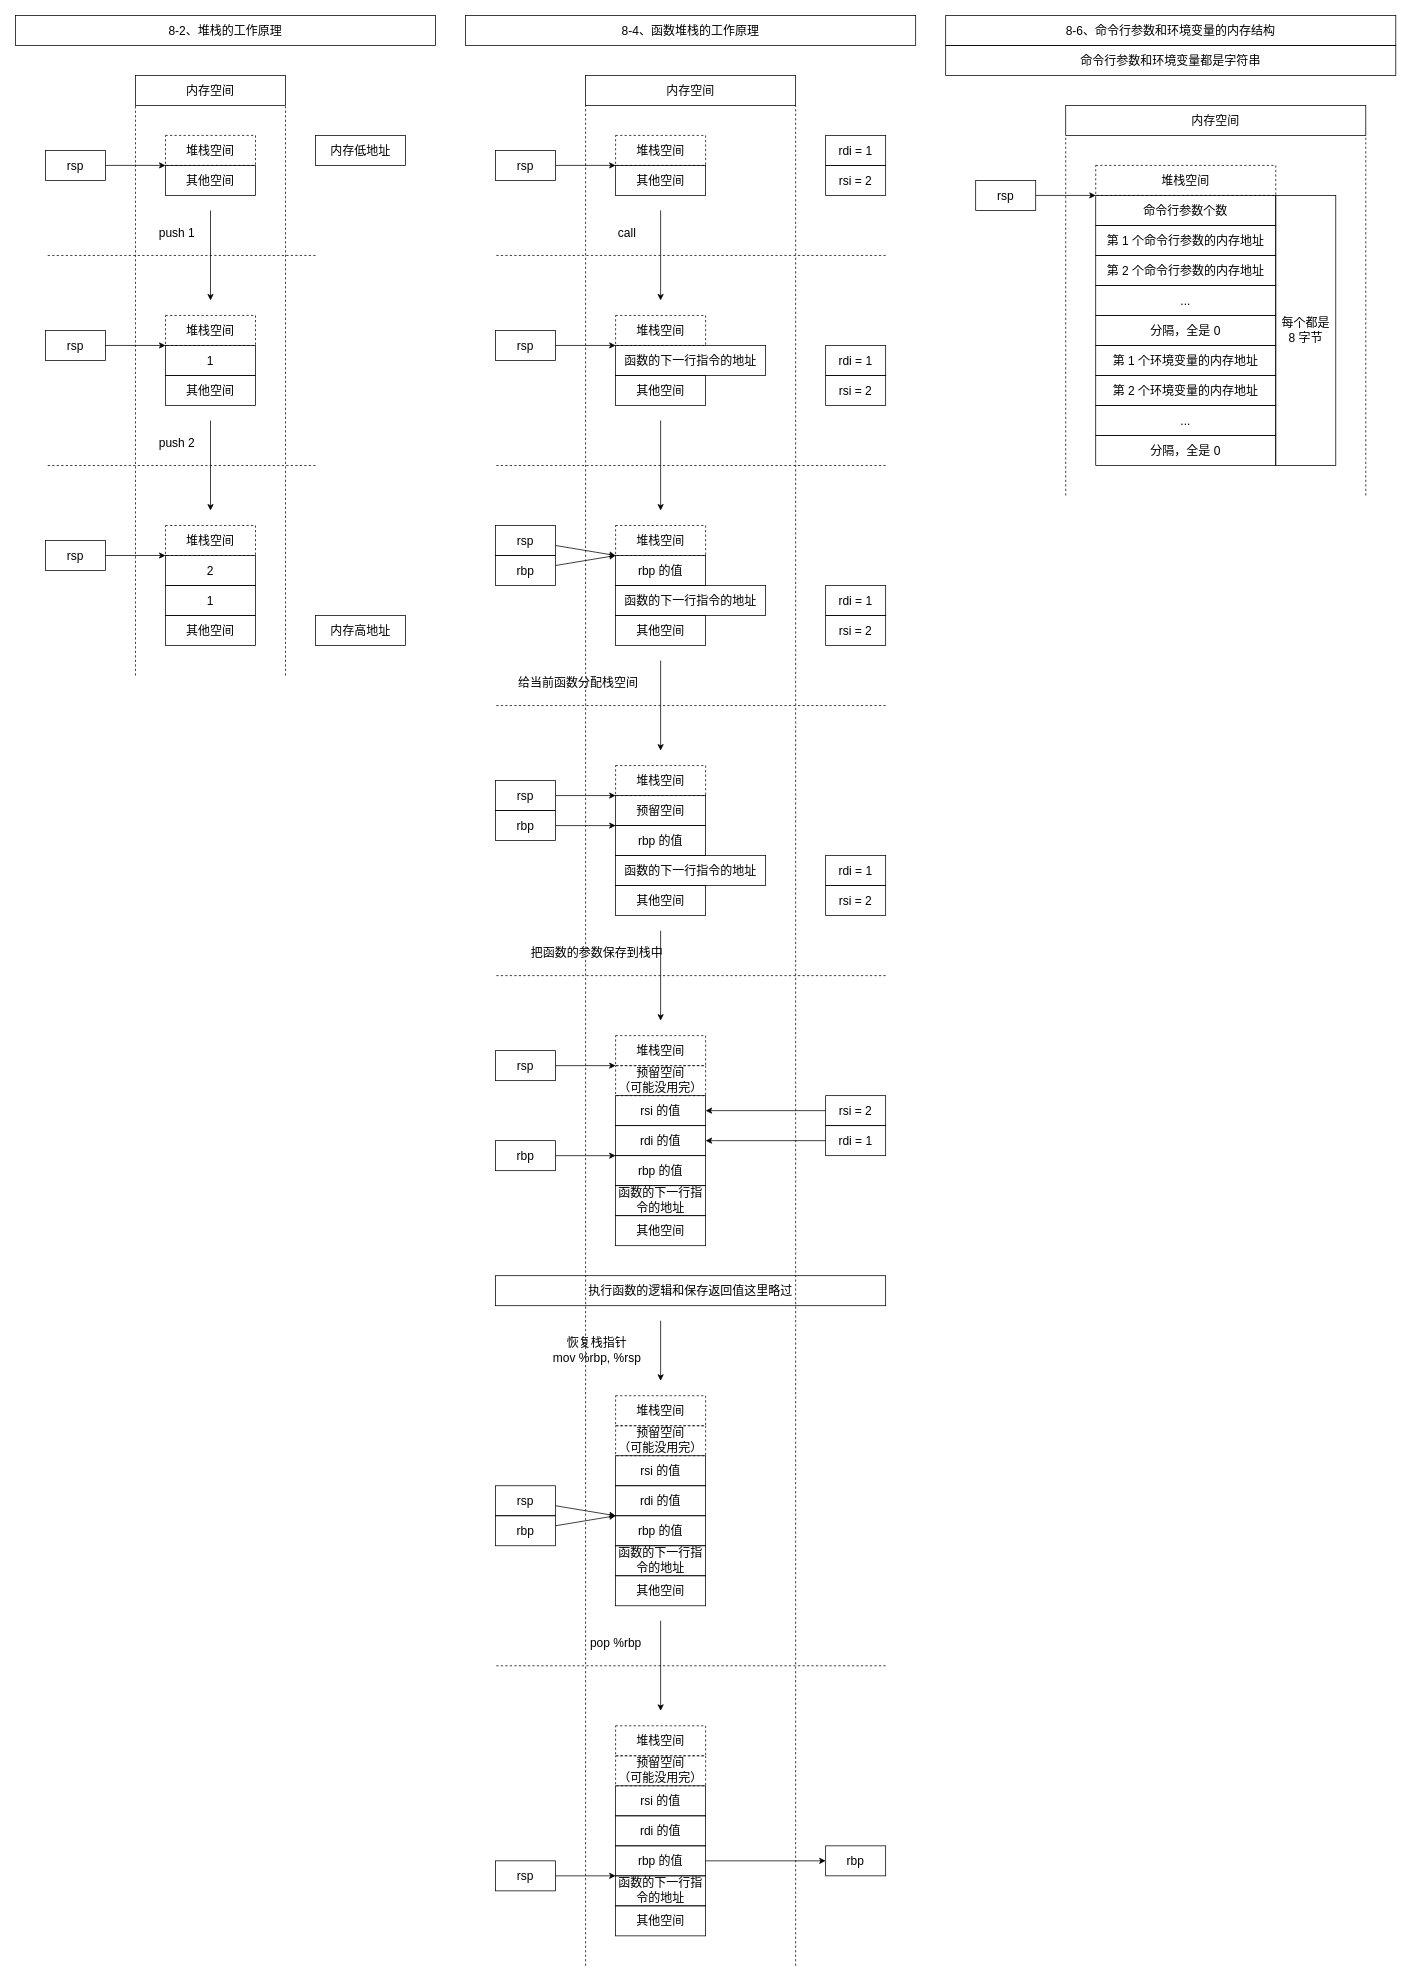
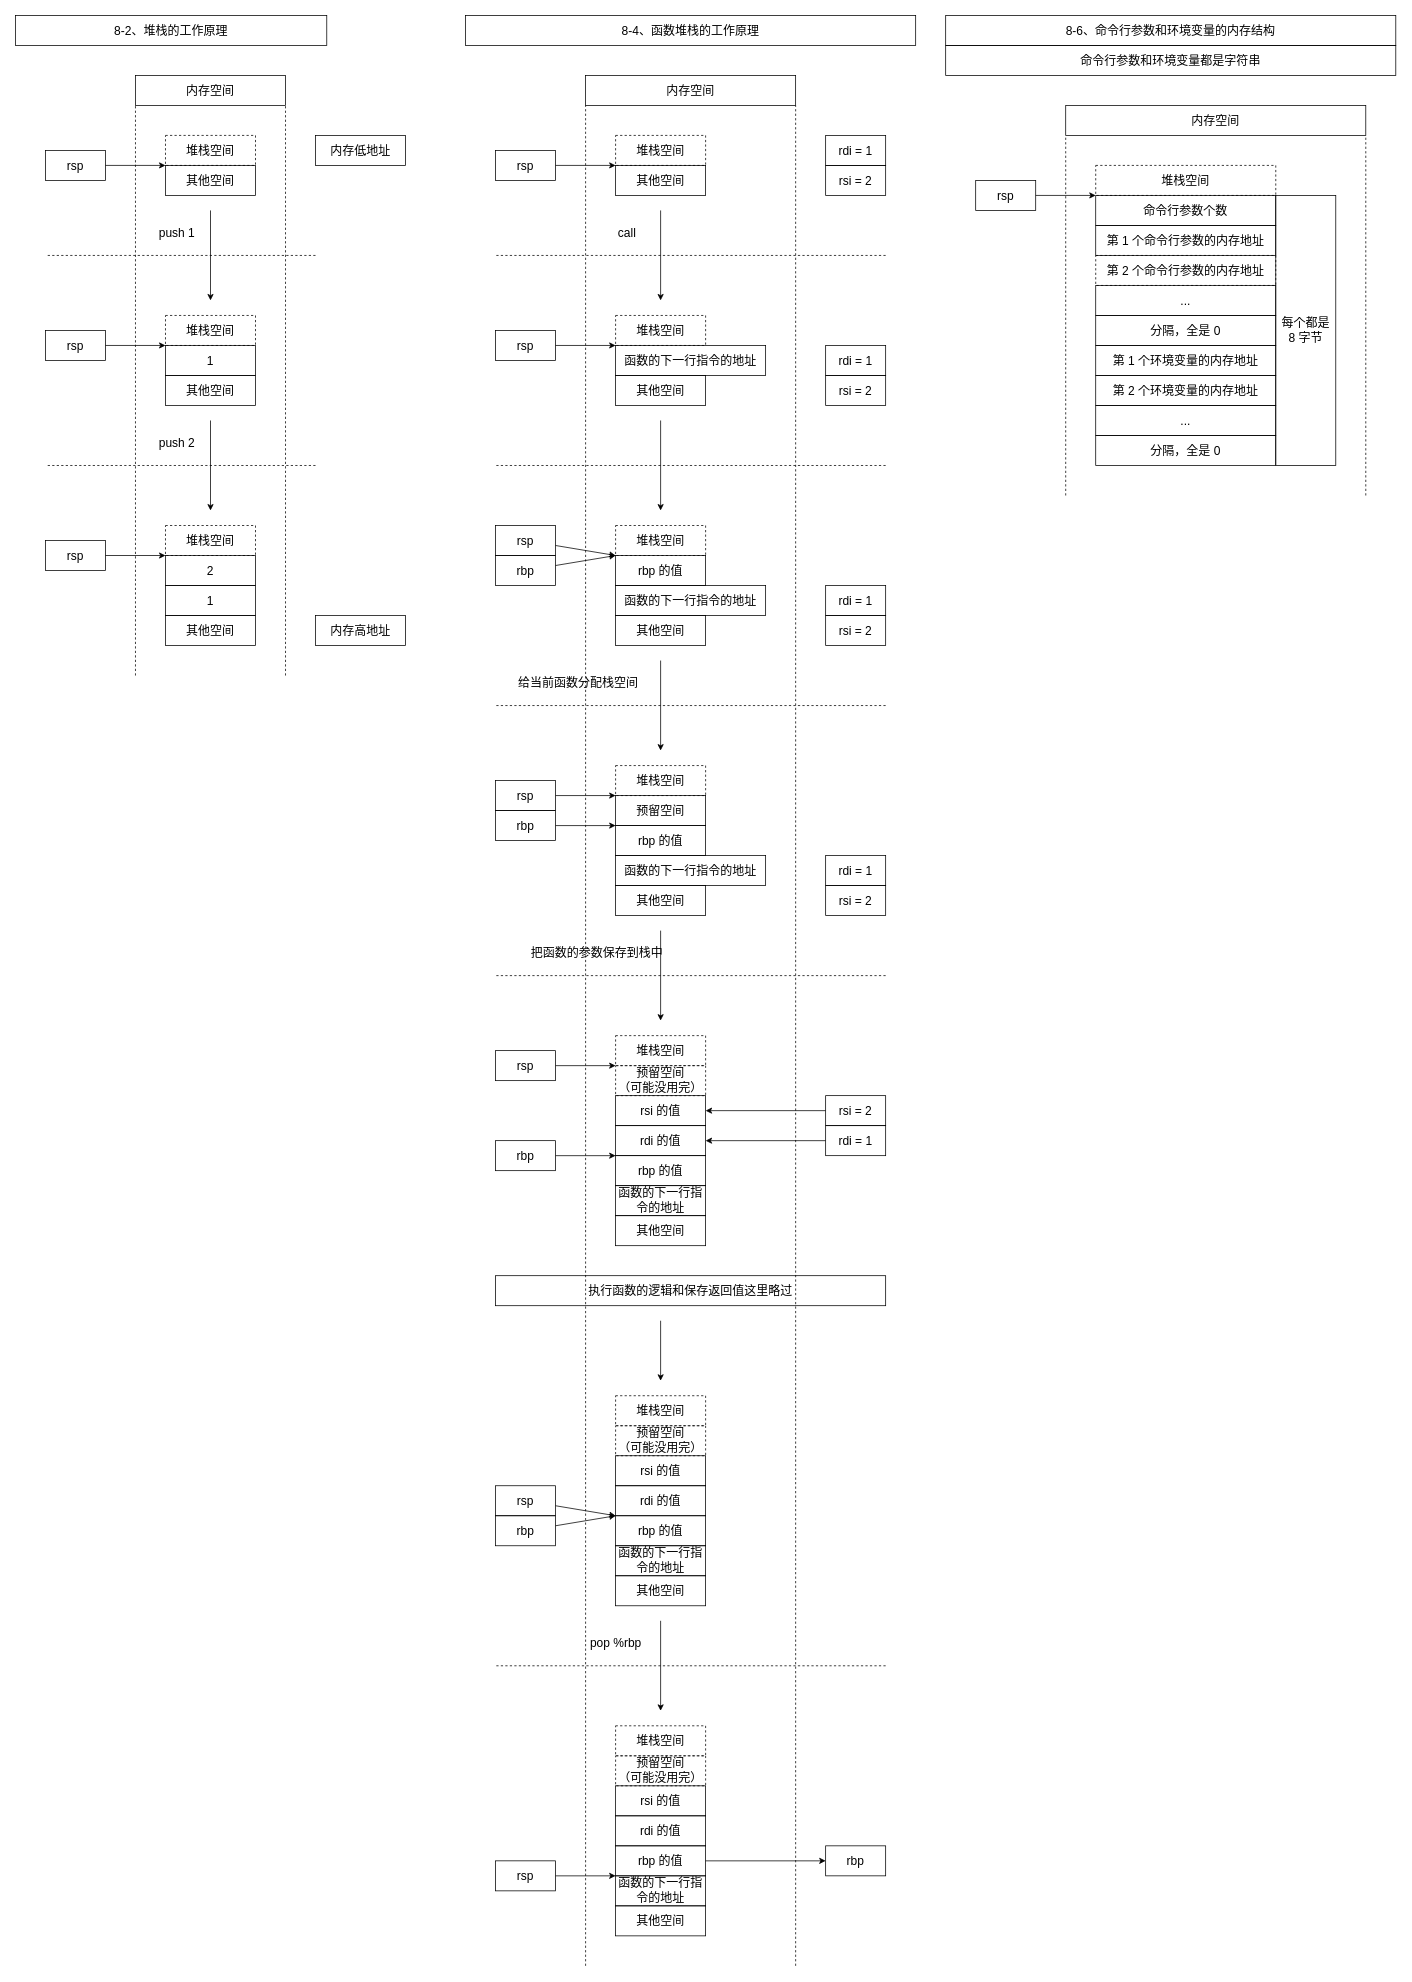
(225, 30) -> (171, 30)
(1185, 270) -> (1185, 270)
(597, 1350) -> none
